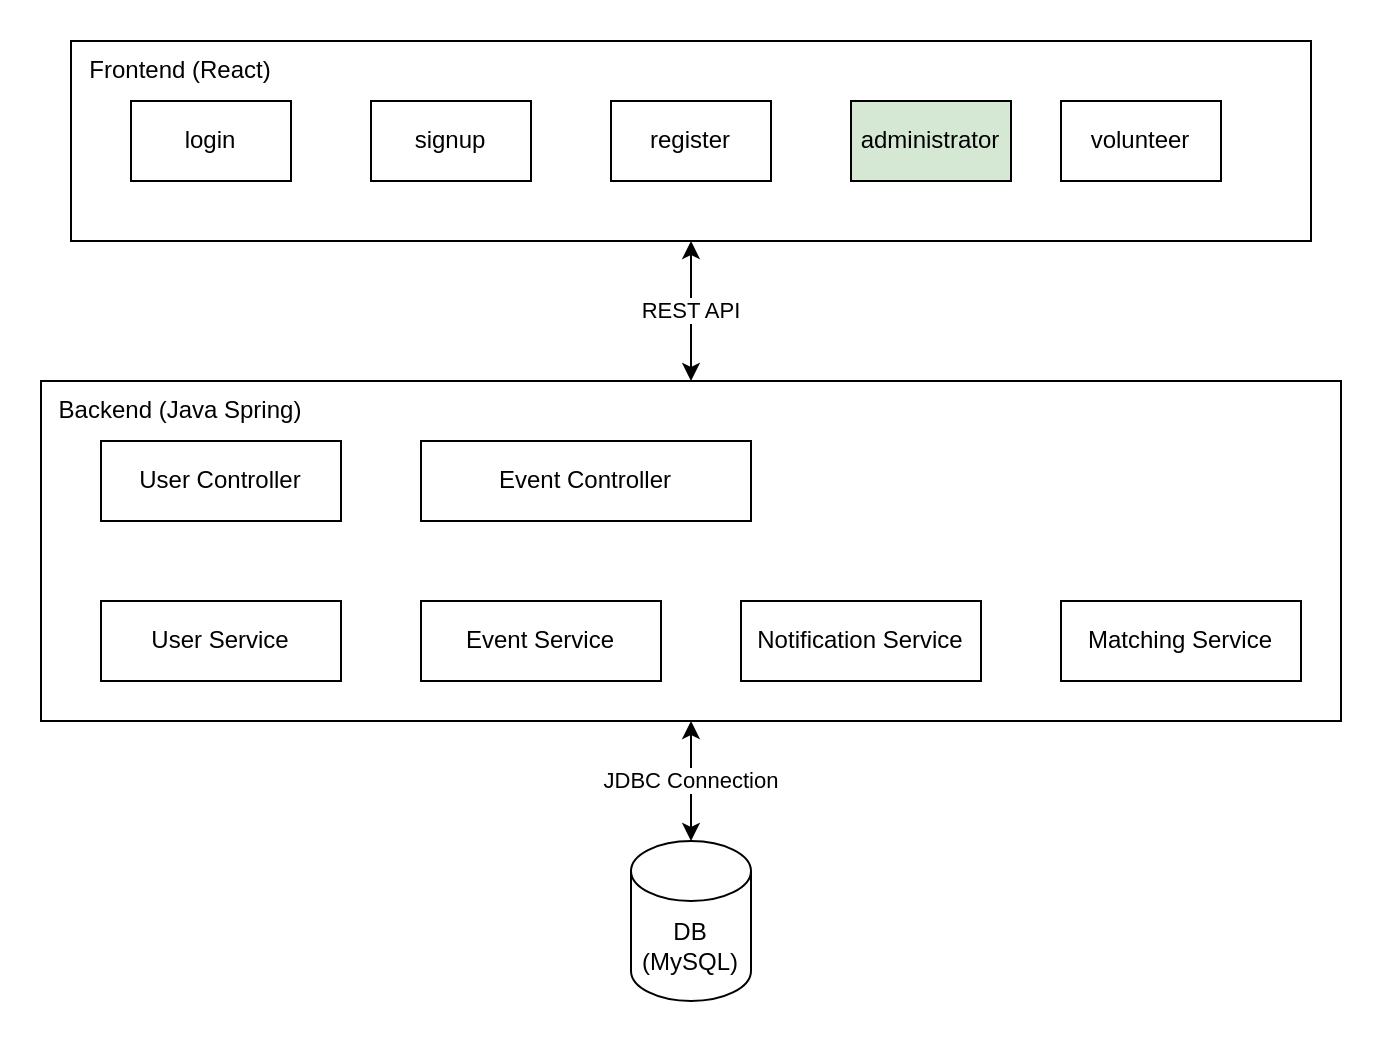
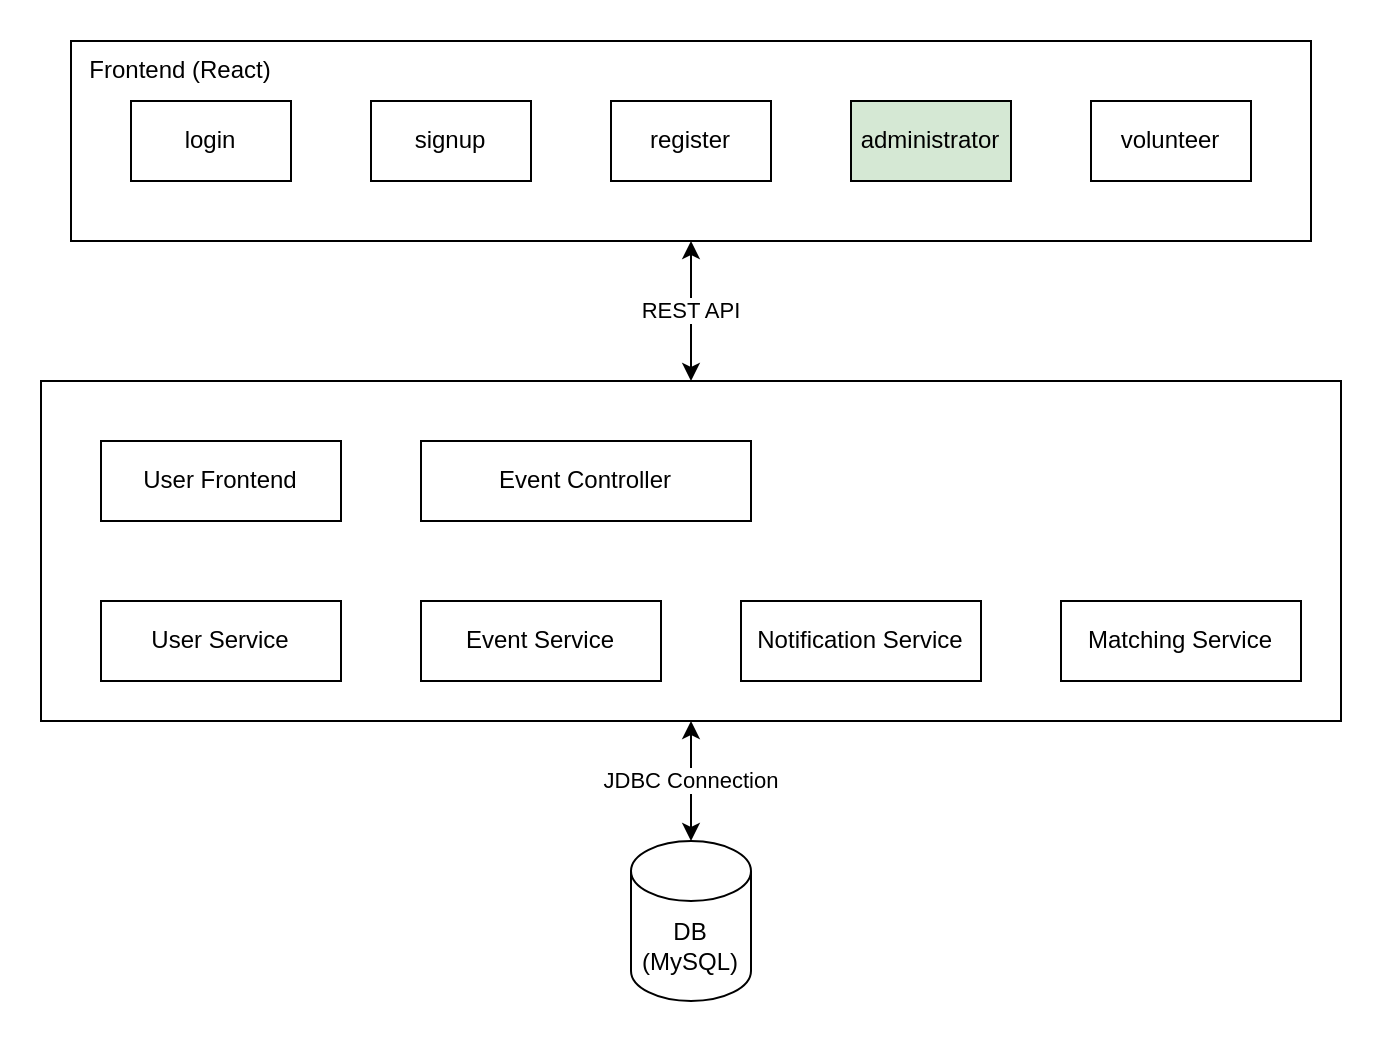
(1141, 141) -> (1171, 141)
(181, 411) -> none
(221, 481) -> (221, 481)
